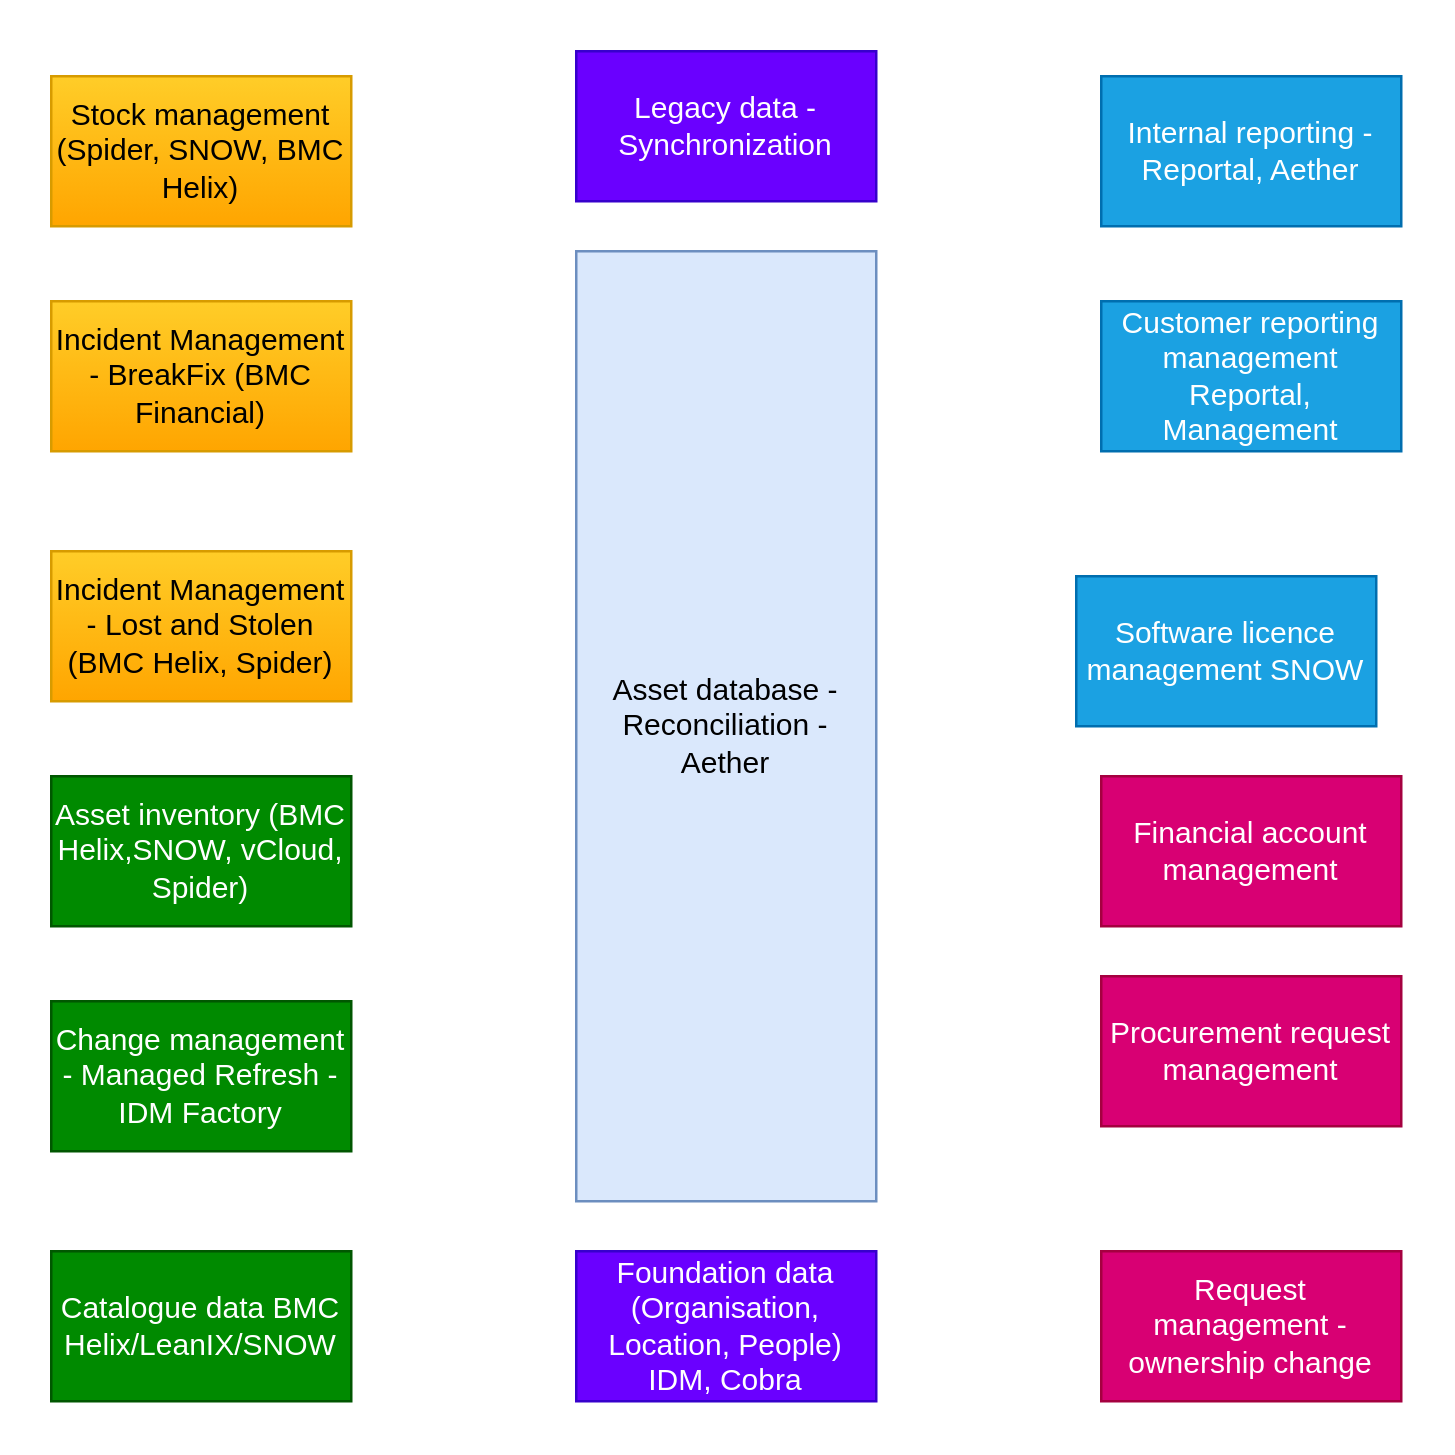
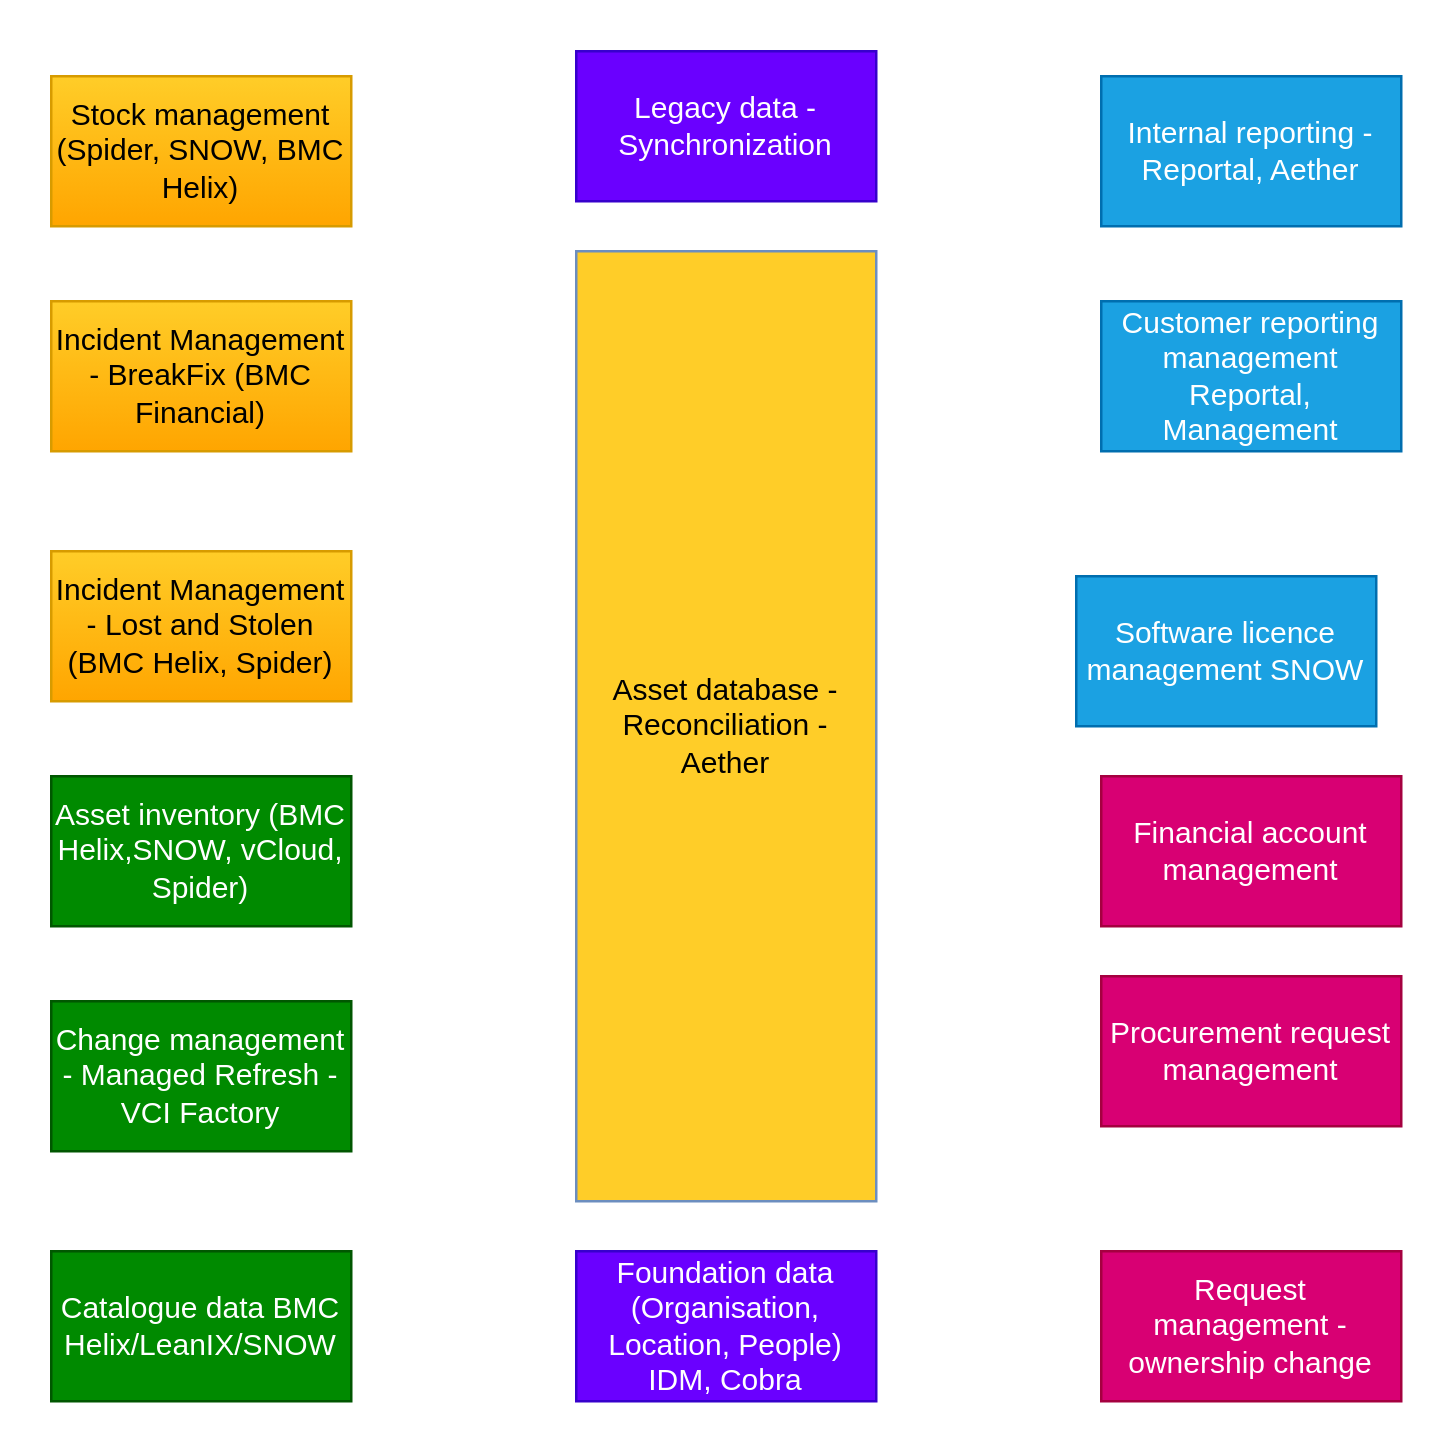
(726, 726) -> (726, 726)
(201, 1076) -> (201, 1076)
